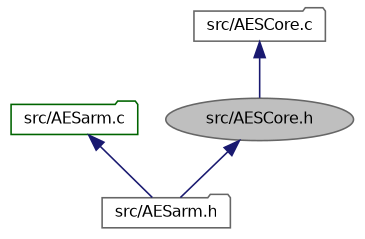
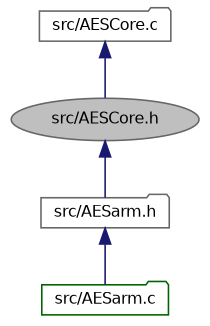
(126, 172) -> (105, 264)
